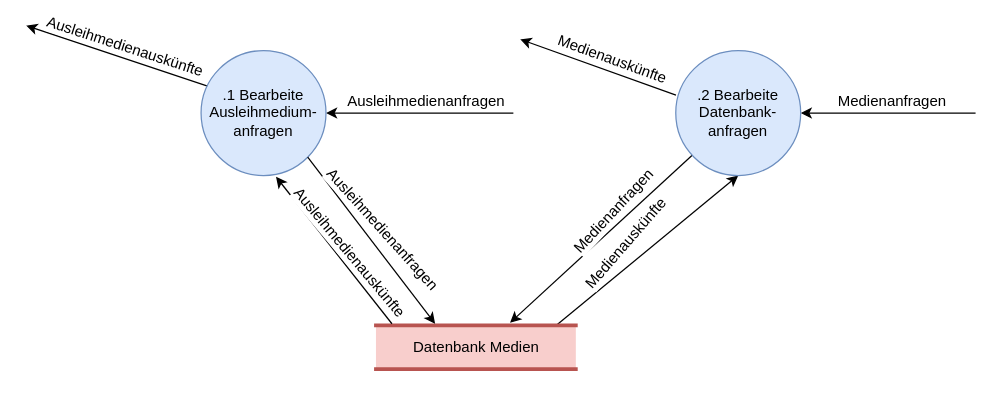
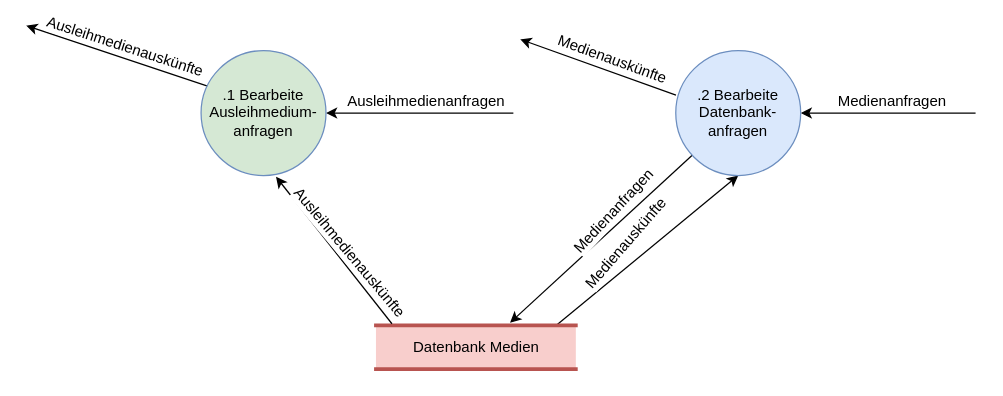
(263, 113) -> (263, 113)
(368, 237) -> none
